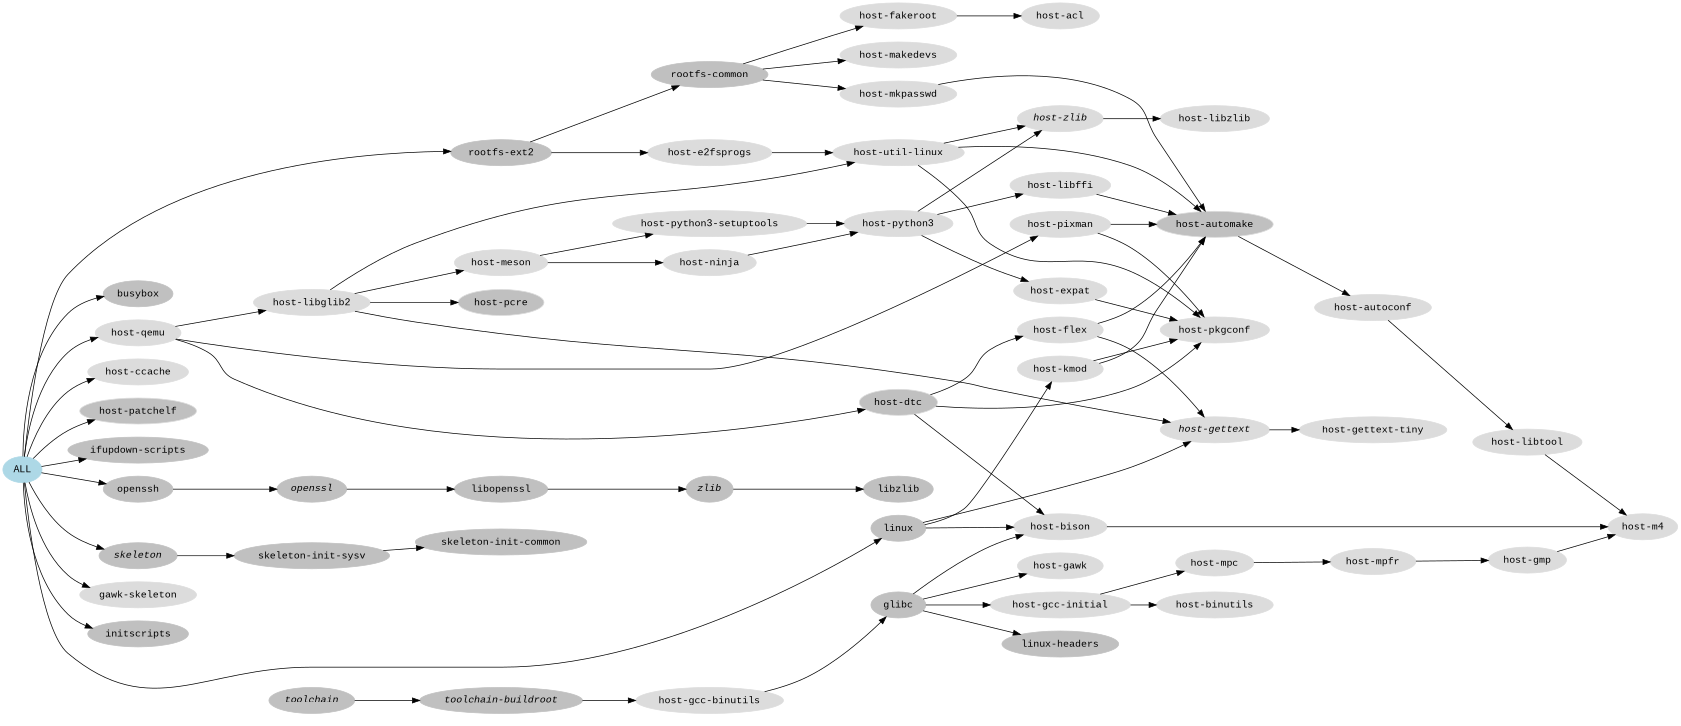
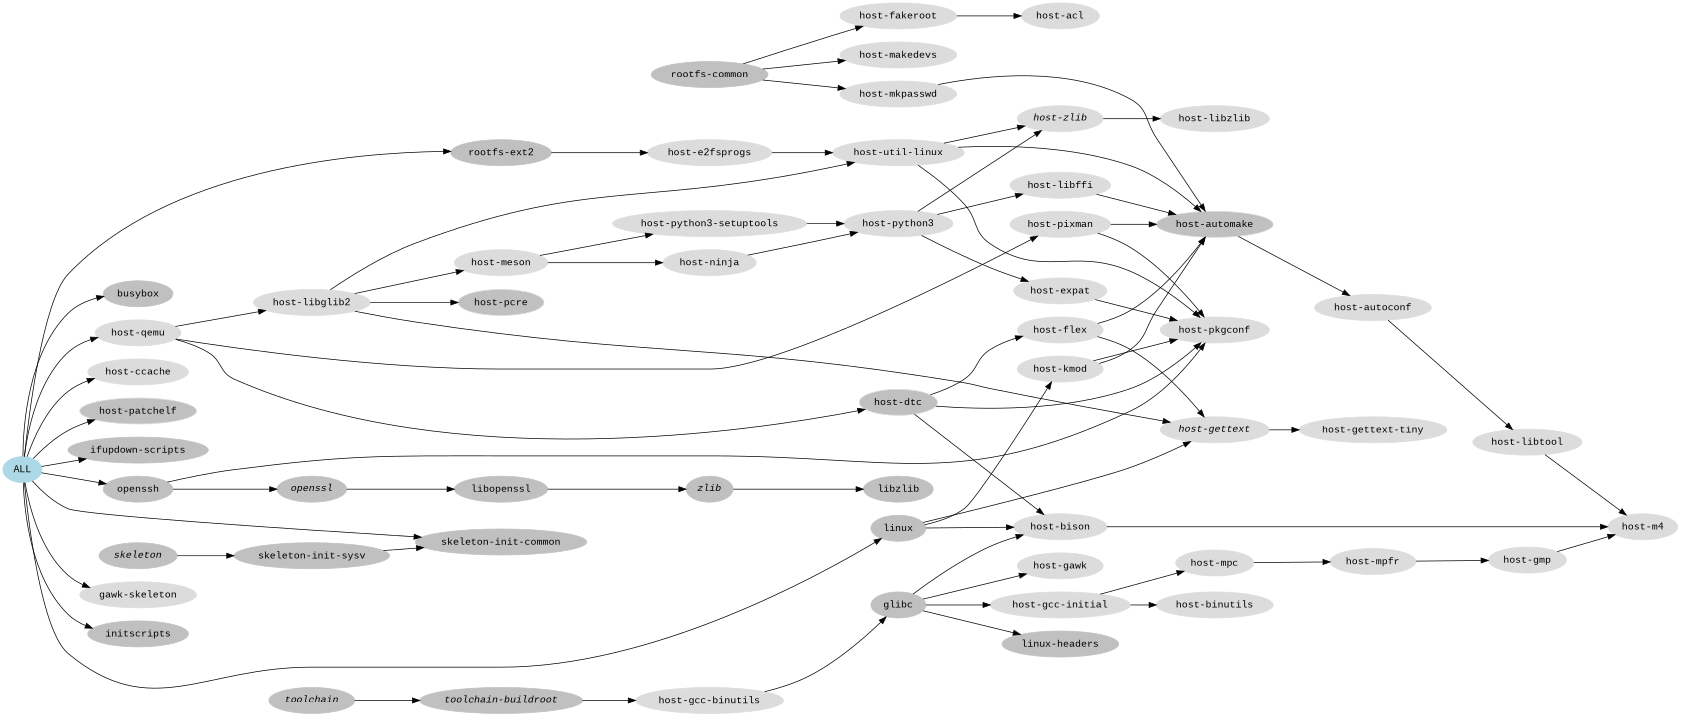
(601, 115) -> none
none -> (699, 456)
(56, 522) -> (218, 524)
